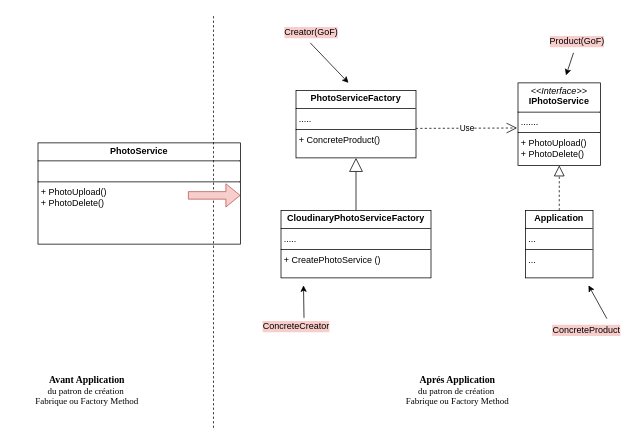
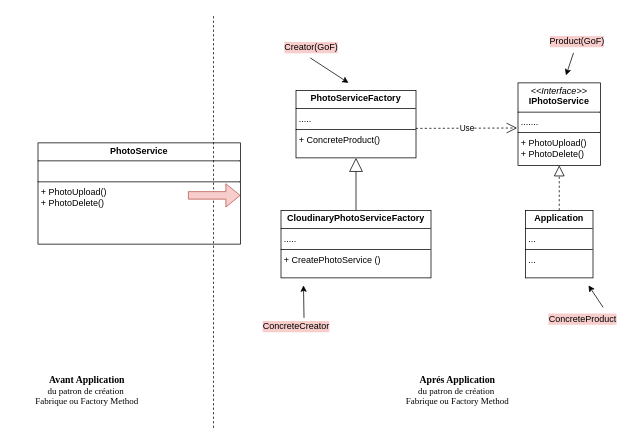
(311, 33) -> (311, 48)
(586, 330) -> (582, 319)
